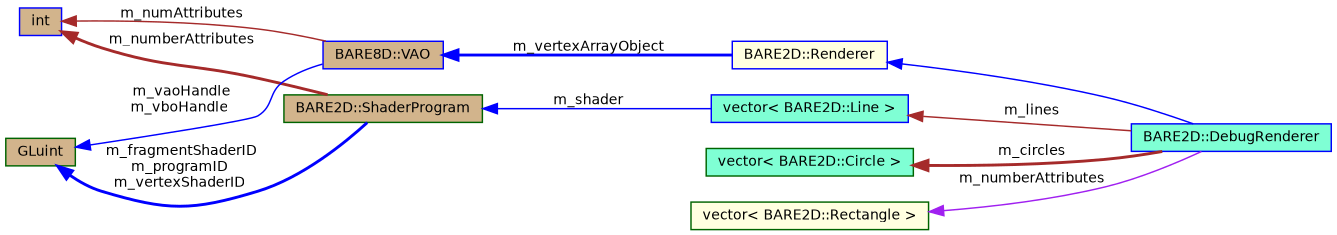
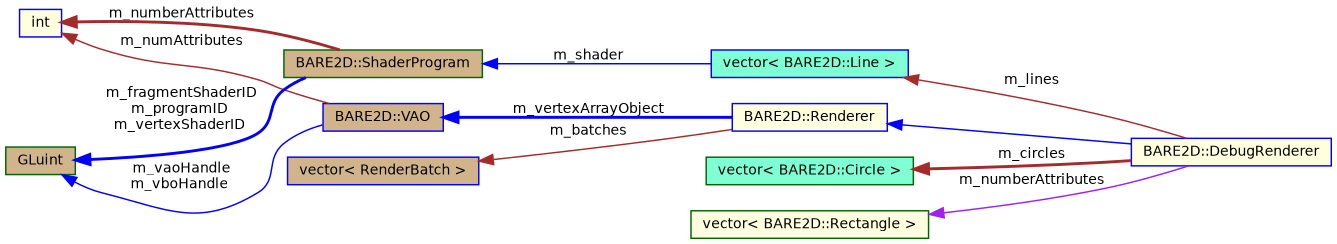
(41, 22) -> (41, 23)
(383, 55) -> (383, 117)
(1231, 138) -> (1231, 152)
none -> (383, 171)
